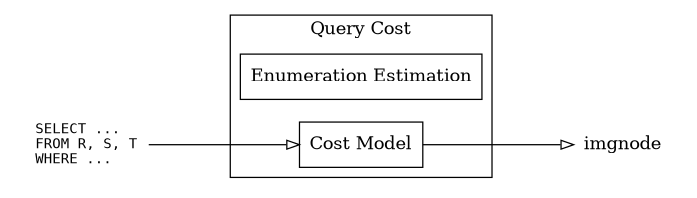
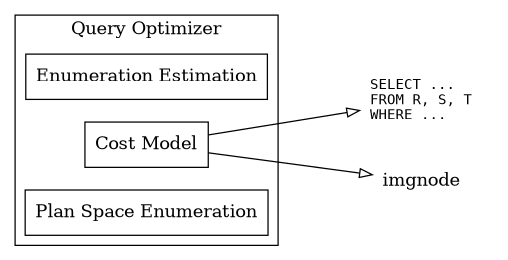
(361, 30) -> (147, 30)
(218, 145) -> (267, 125)
none -> (147, 213)
